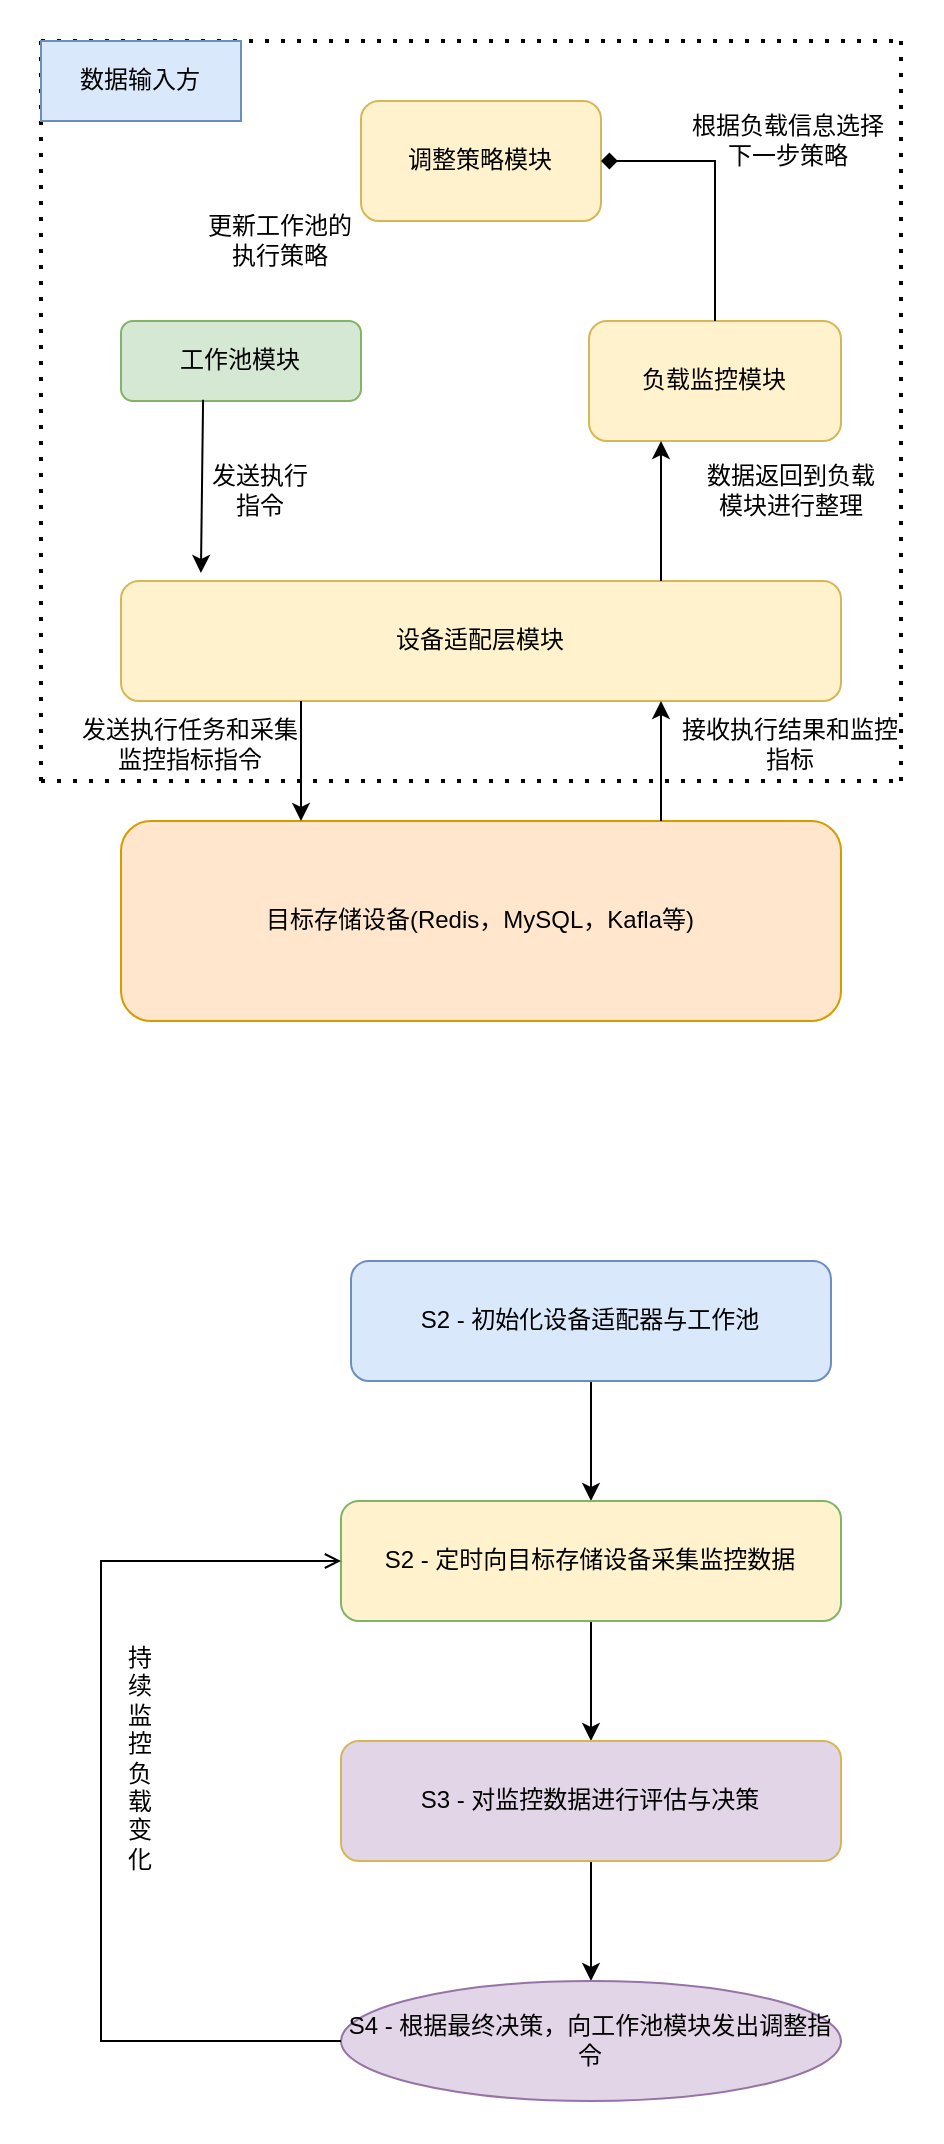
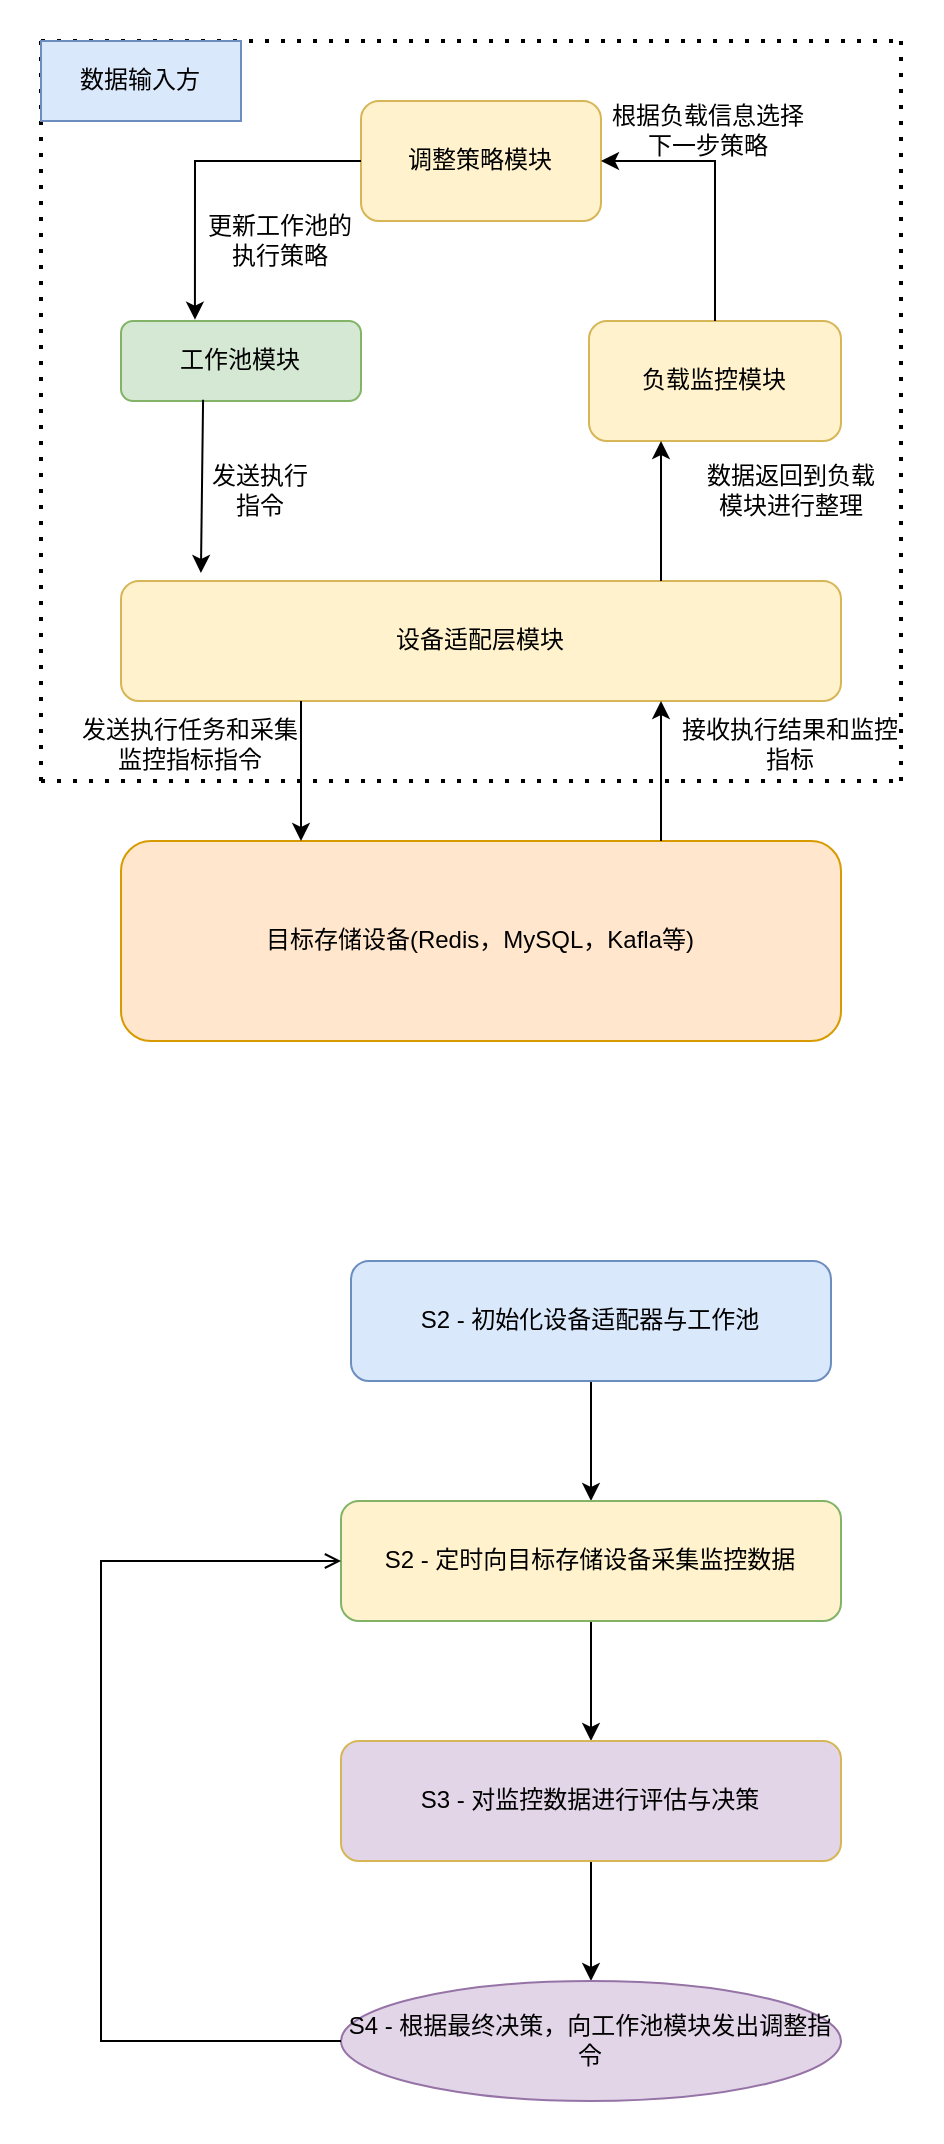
(789, 141) -> (709, 131)
none -> (206, 161)
(617, 161) -> (616, 161)
(481, 921) -> (481, 941)
(141, 1758) -> none
